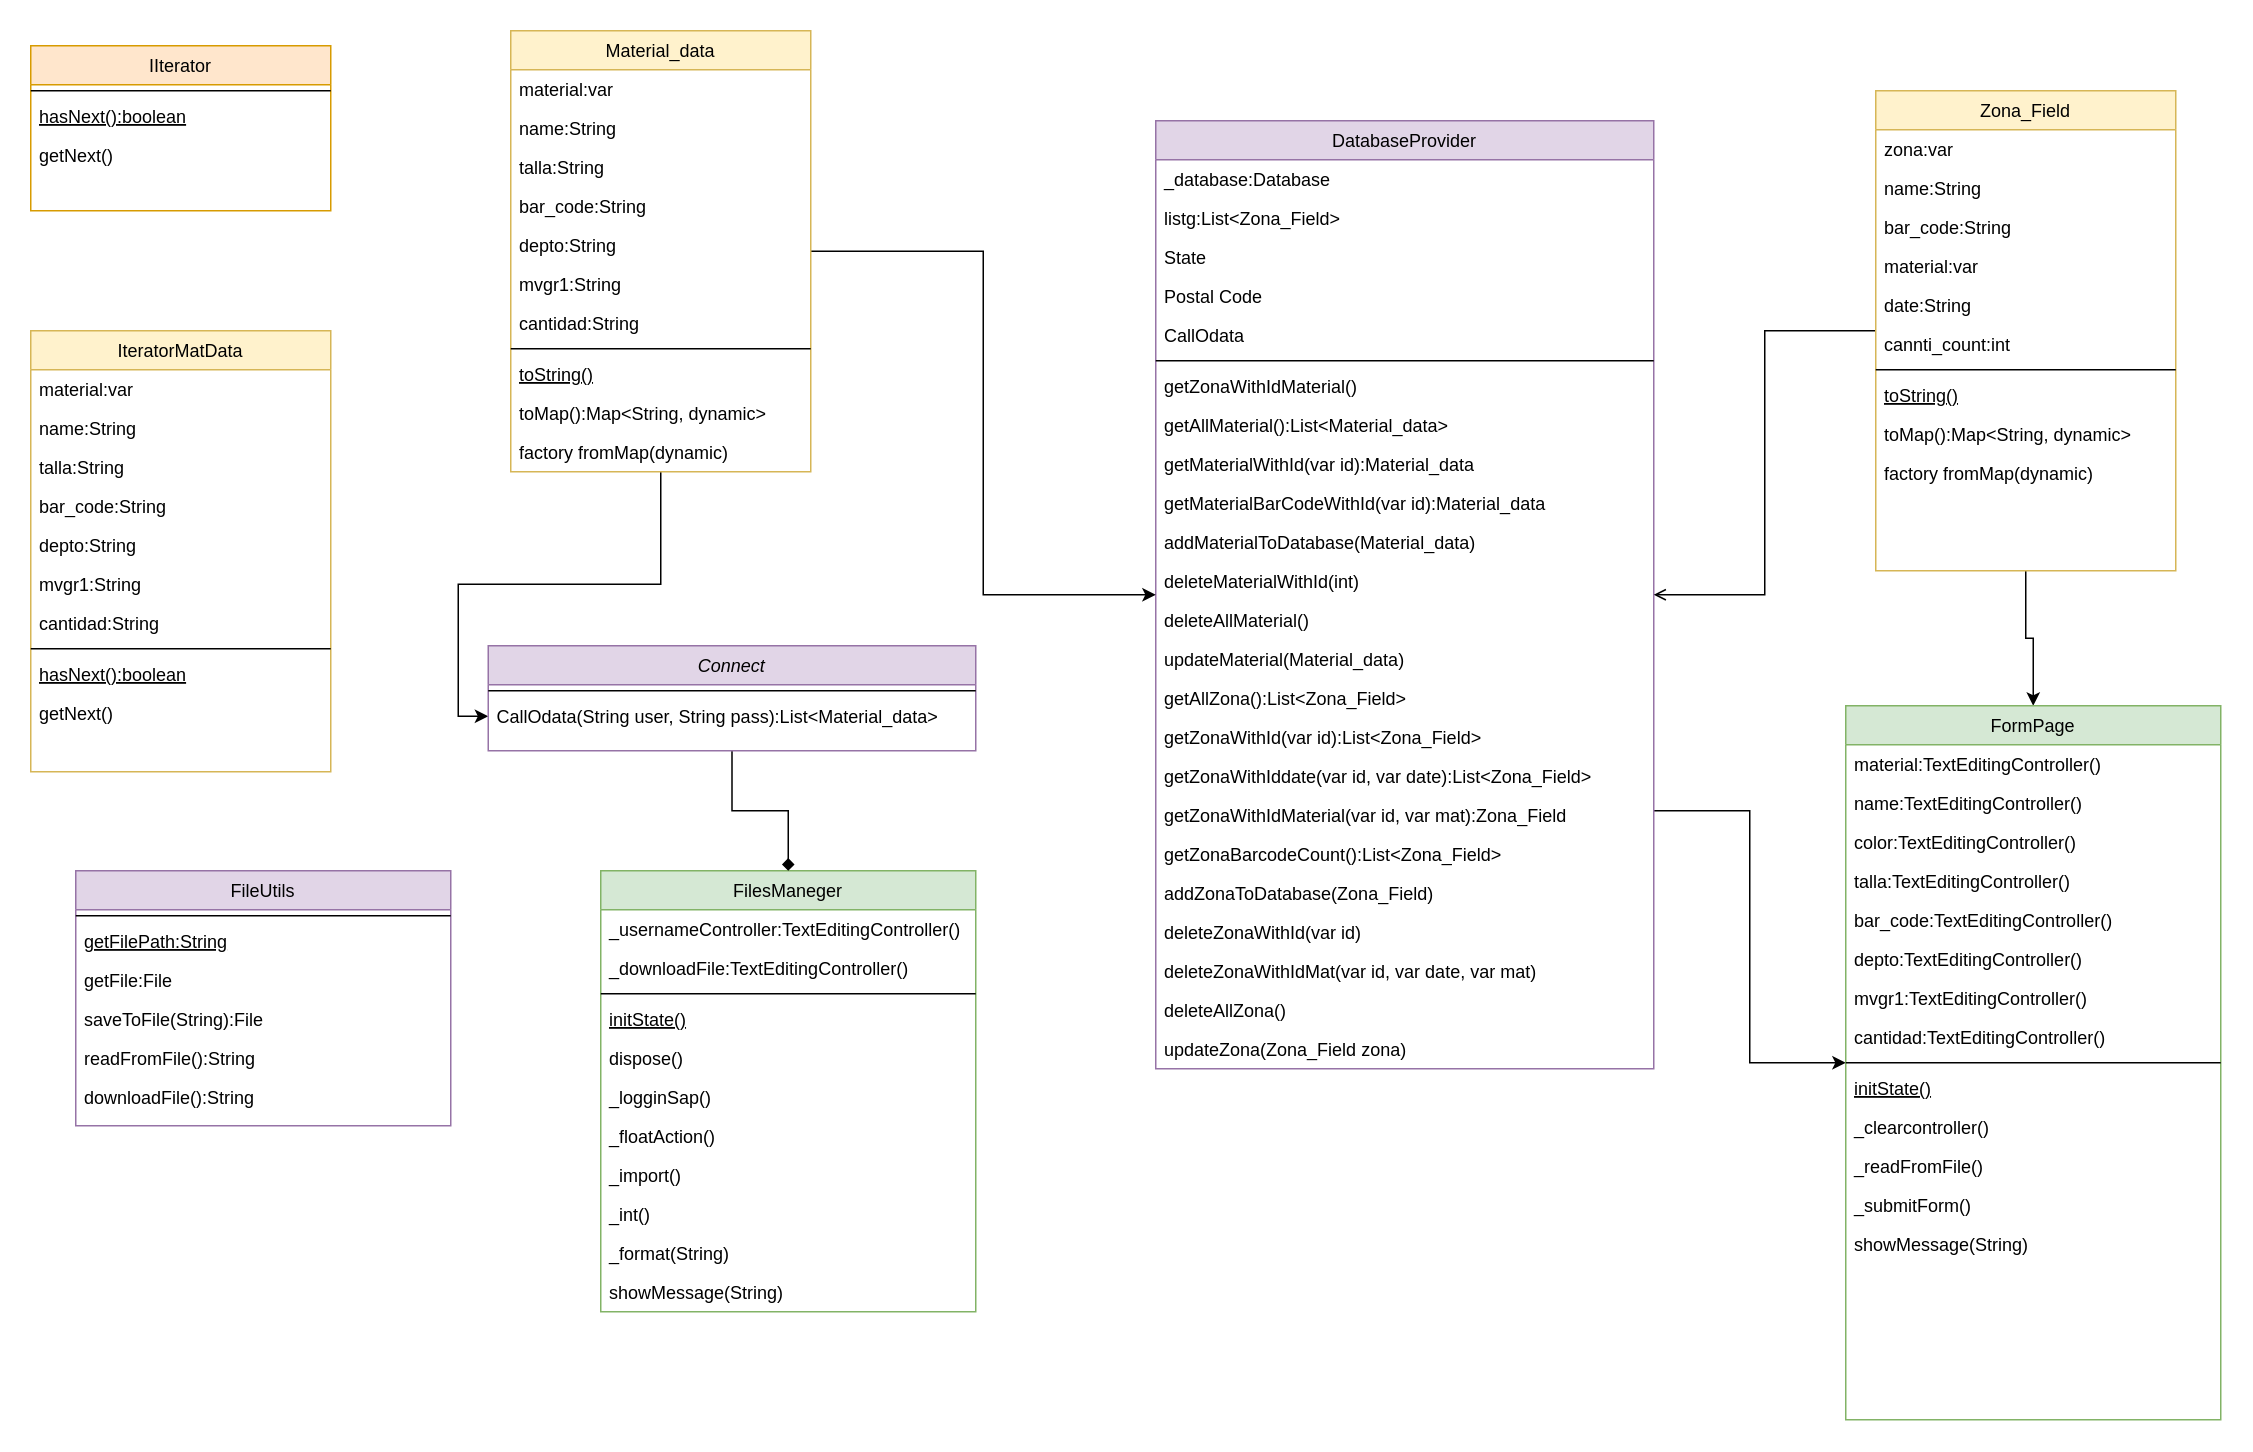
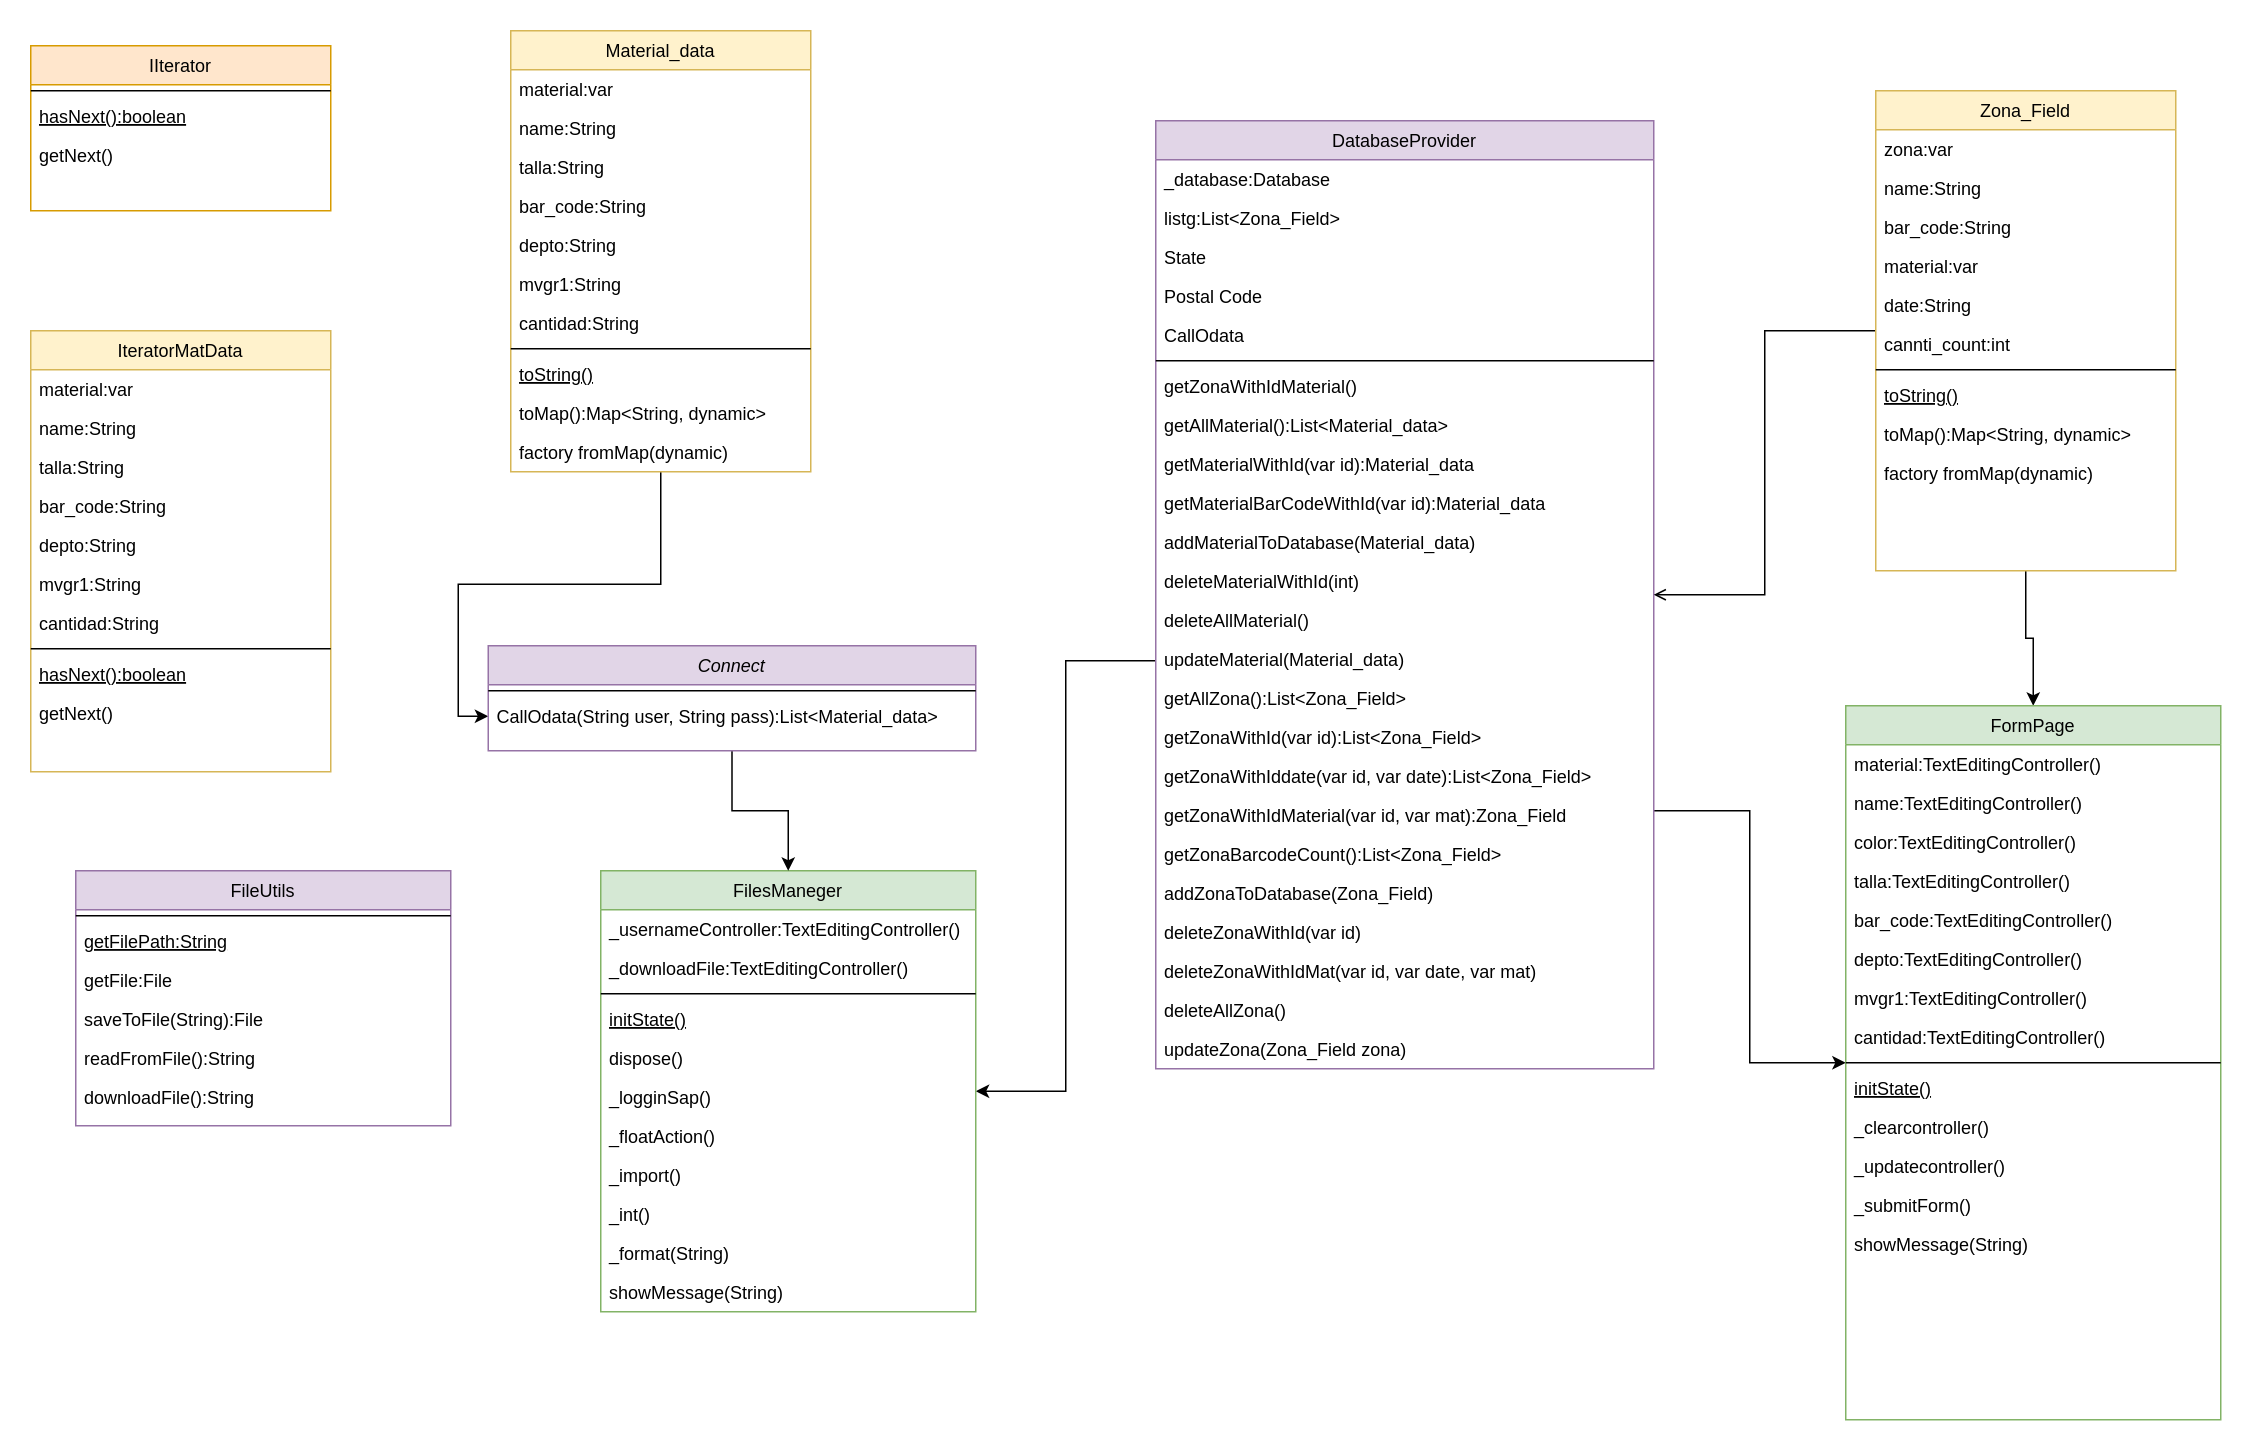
(983, 418) -> none
(788, 858) -> (788, 859)
none -> (1066, 872)
(1925, 1167) -> (1945, 1167)
